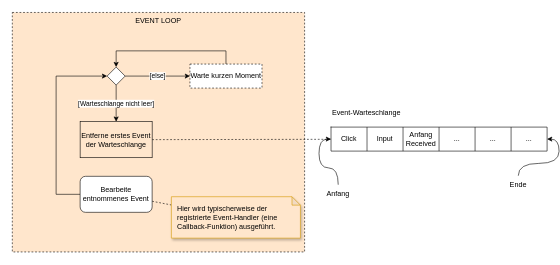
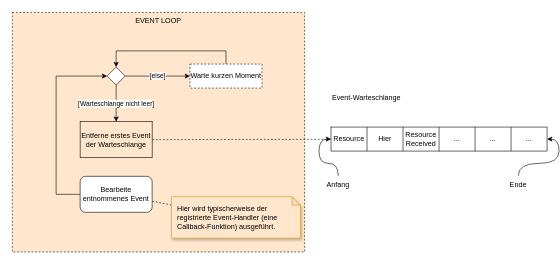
(384, 113) -> (384, 98)
(349, 139) -> (349, 139)
(385, 139) -> (385, 139)
(421, 139) -> (421, 139)
(338, 194) -> (338, 185)
